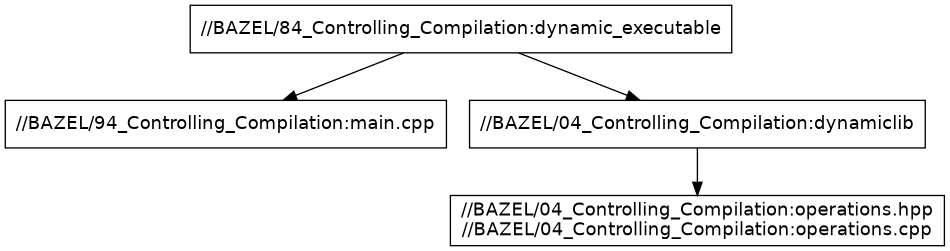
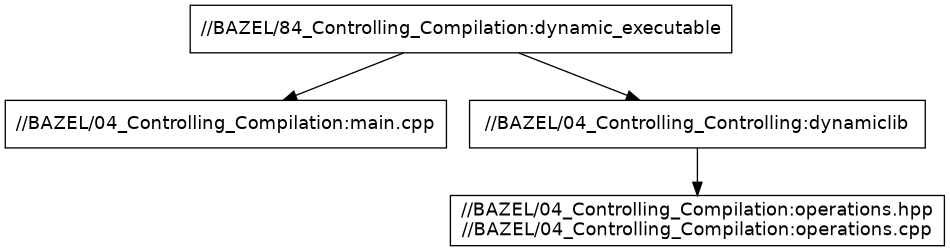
(226, 124) -> (226, 124)
(697, 124) -> (697, 124)
